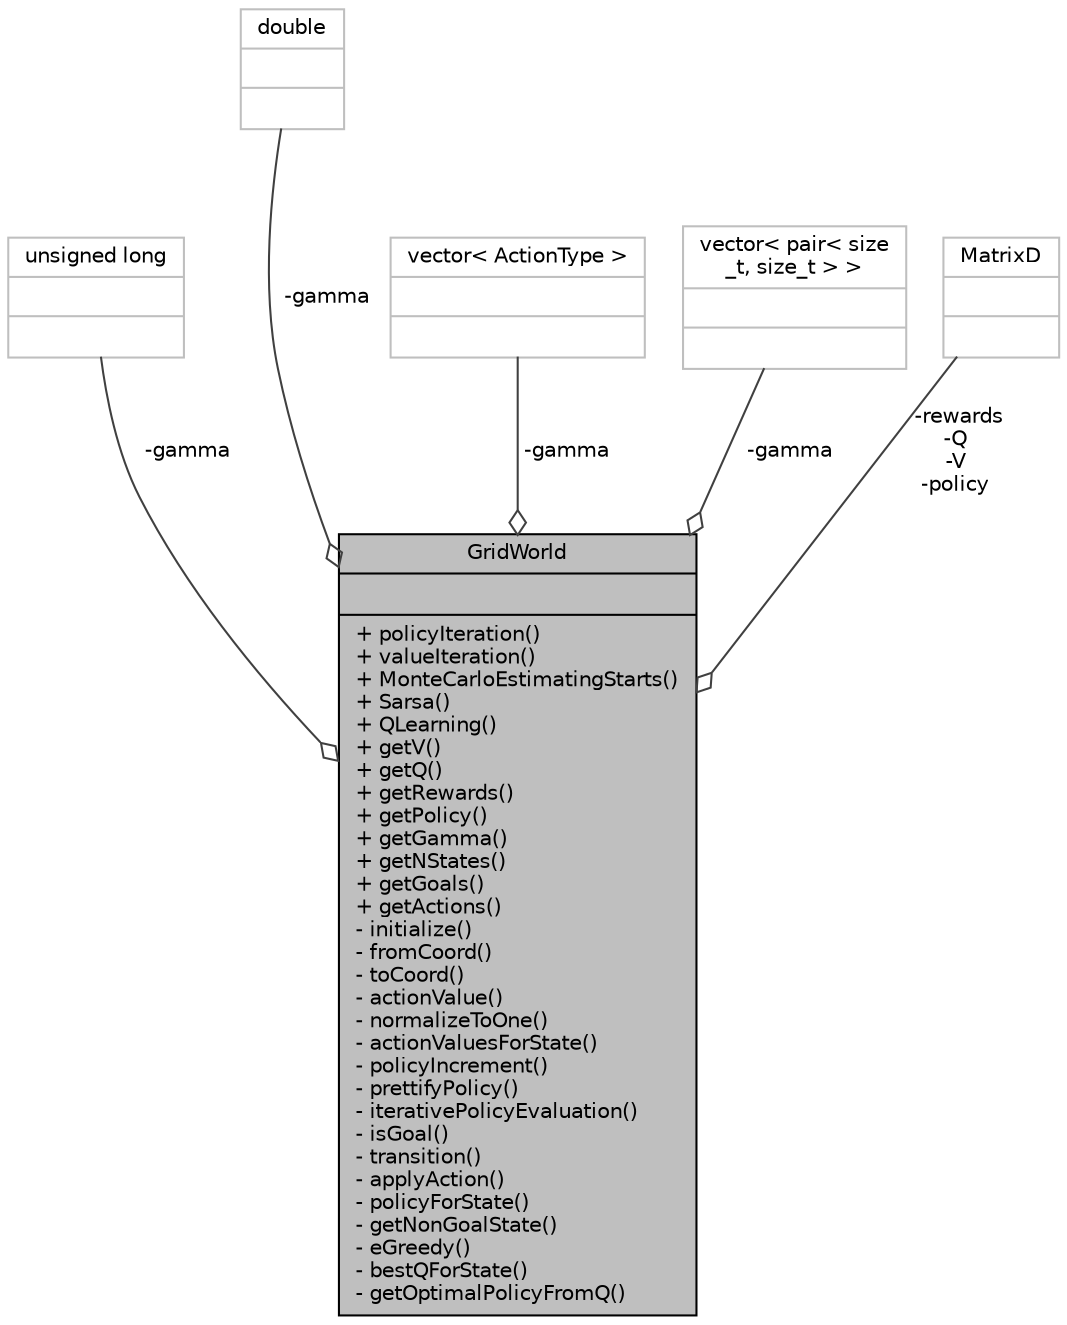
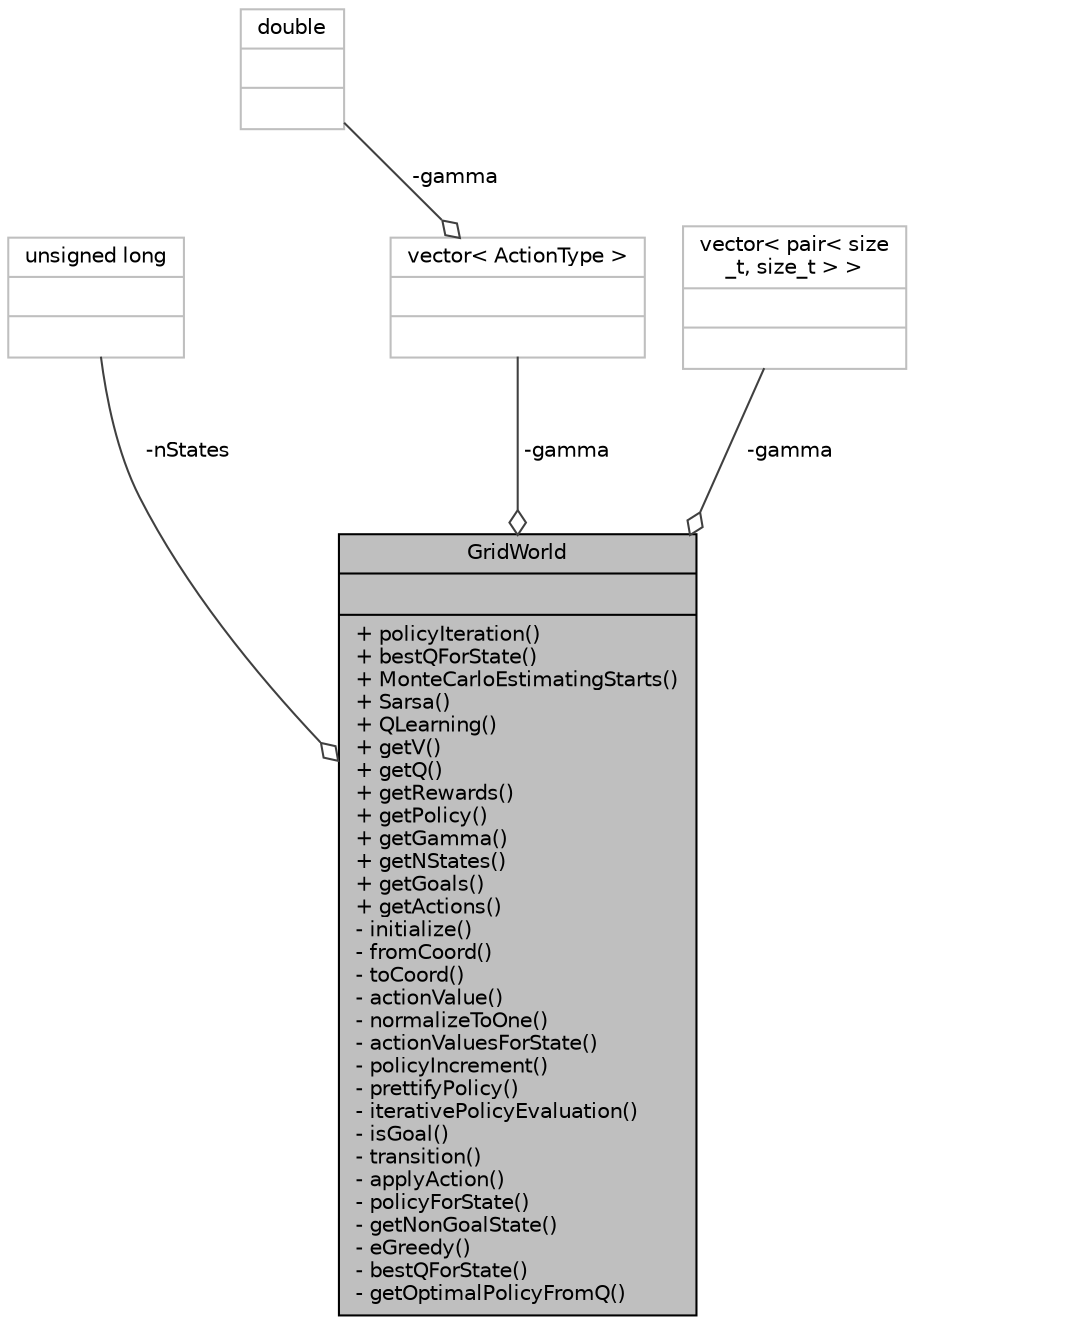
(1001, 298) -> none
(273, 340) -> (393, 171)
(185, 452) -> (185, 452)
(446, 657) -> (446, 657)
